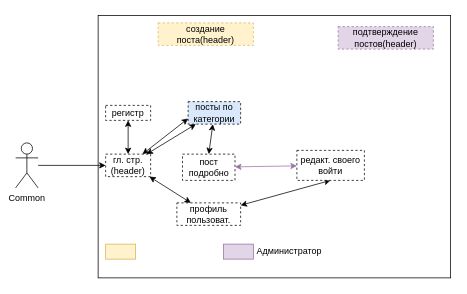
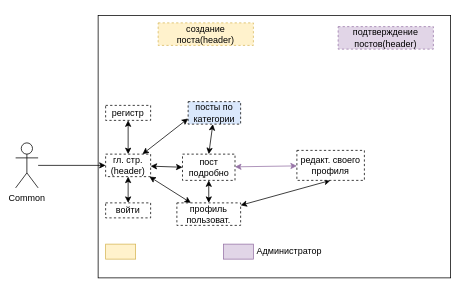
(171, 139) -> (166, 167)
(330, 165) -> (330, 165)
none -> (209, 192)
none -> (128, 196)
none -> (128, 210)
